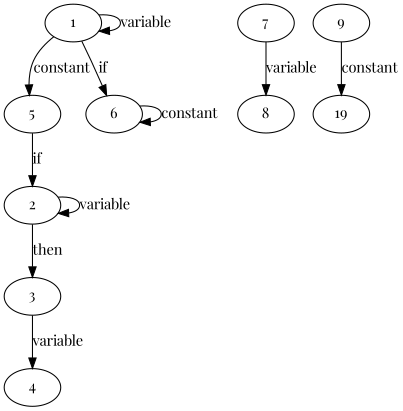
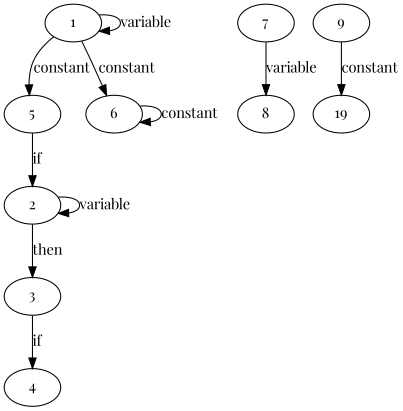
(103, 69) -> (127, 69)
(58, 342) -> (37, 342)
